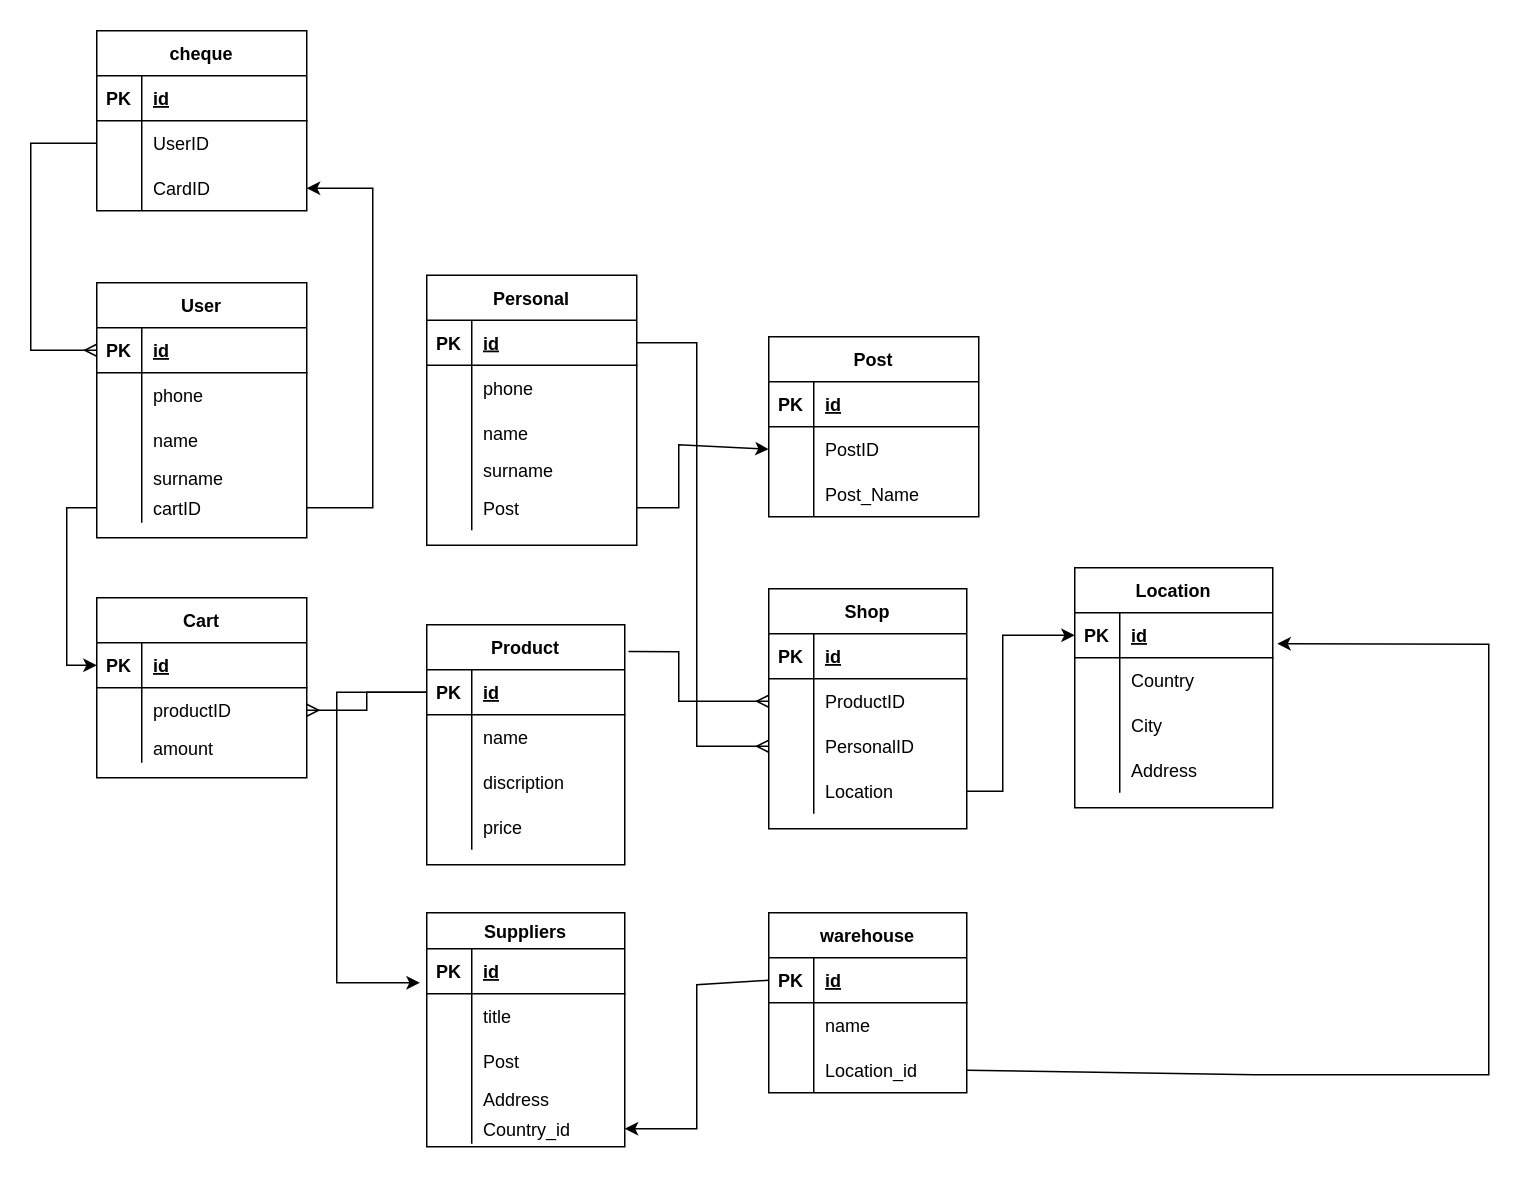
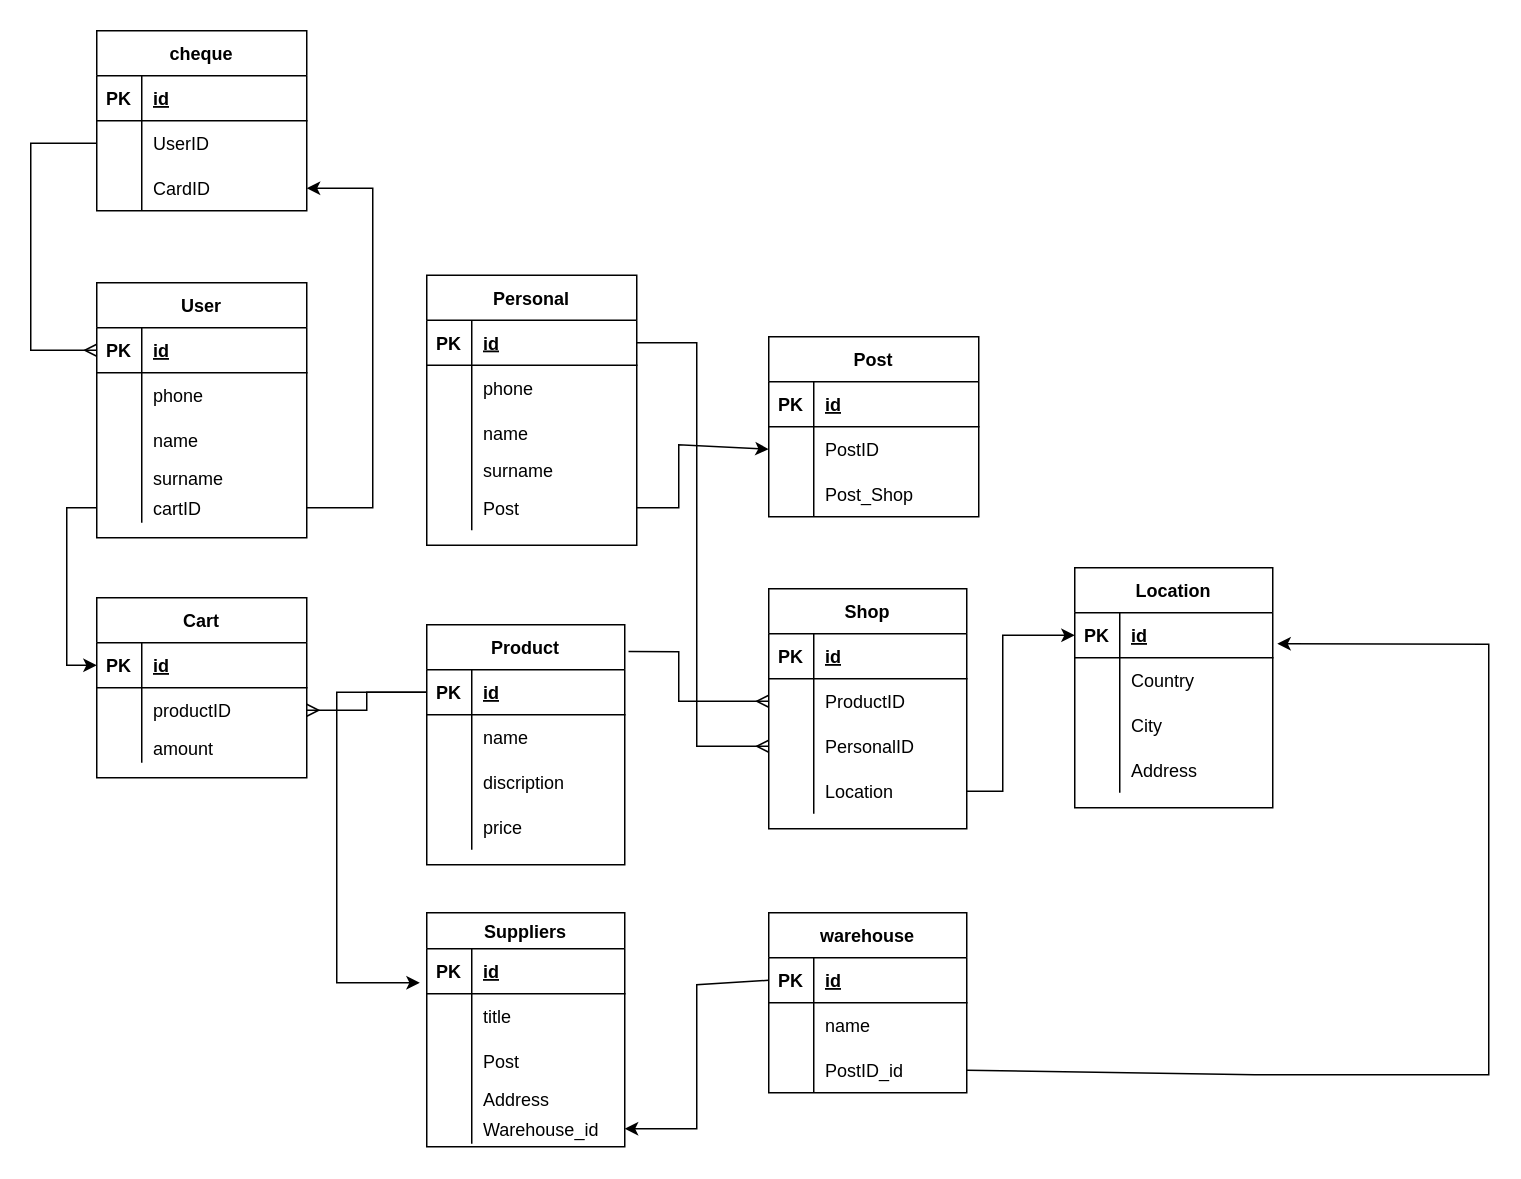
(870, 495) -> (870, 495)
(876, 1071) -> (868, 1071)
(531, 1130) -> (541, 1130)
